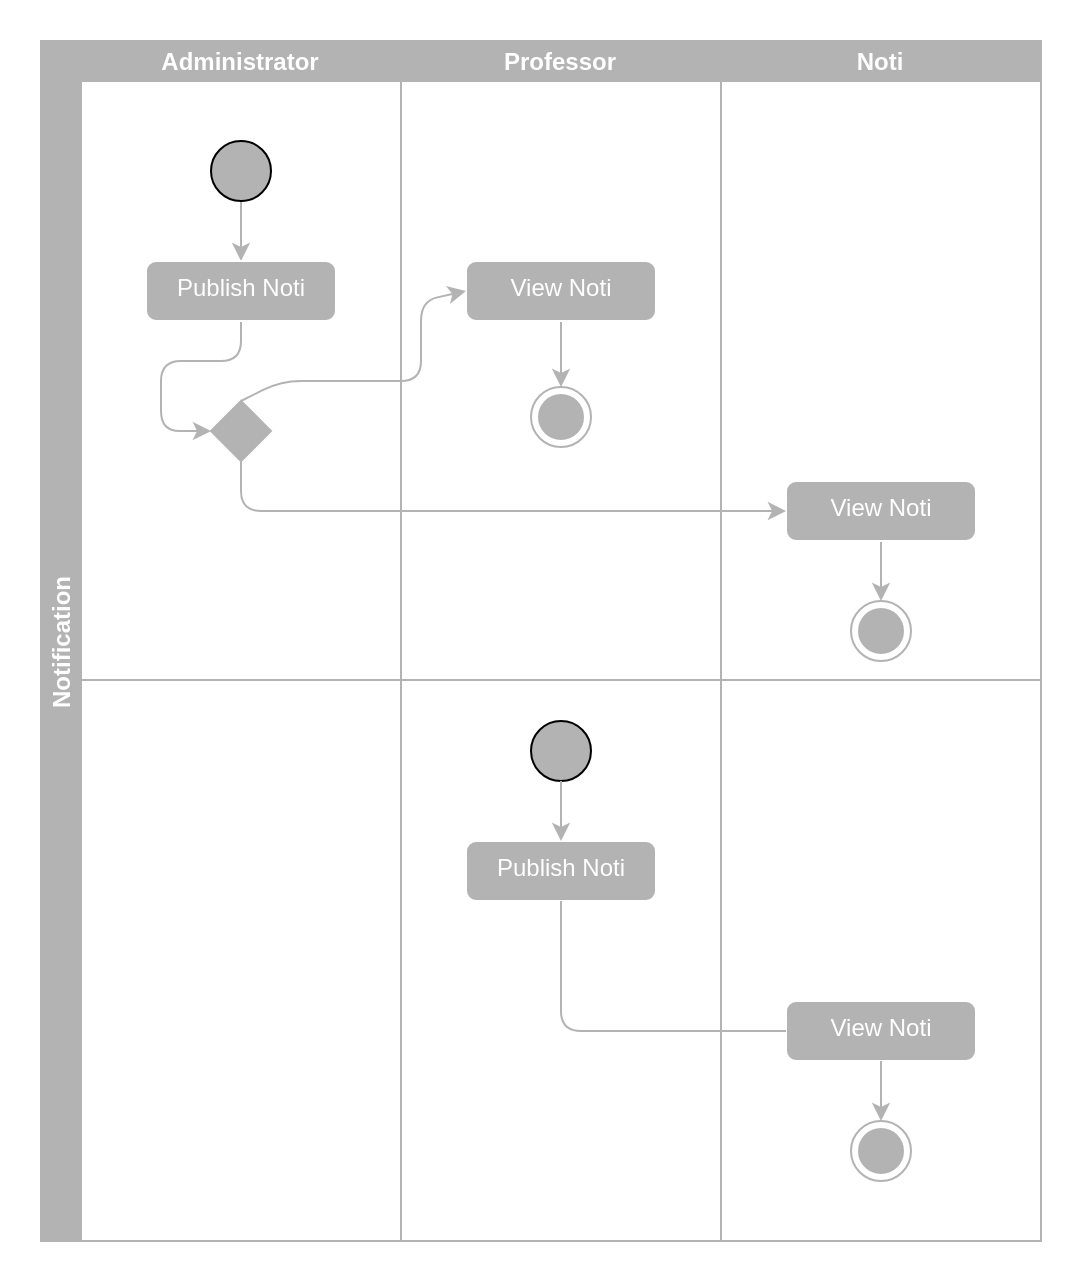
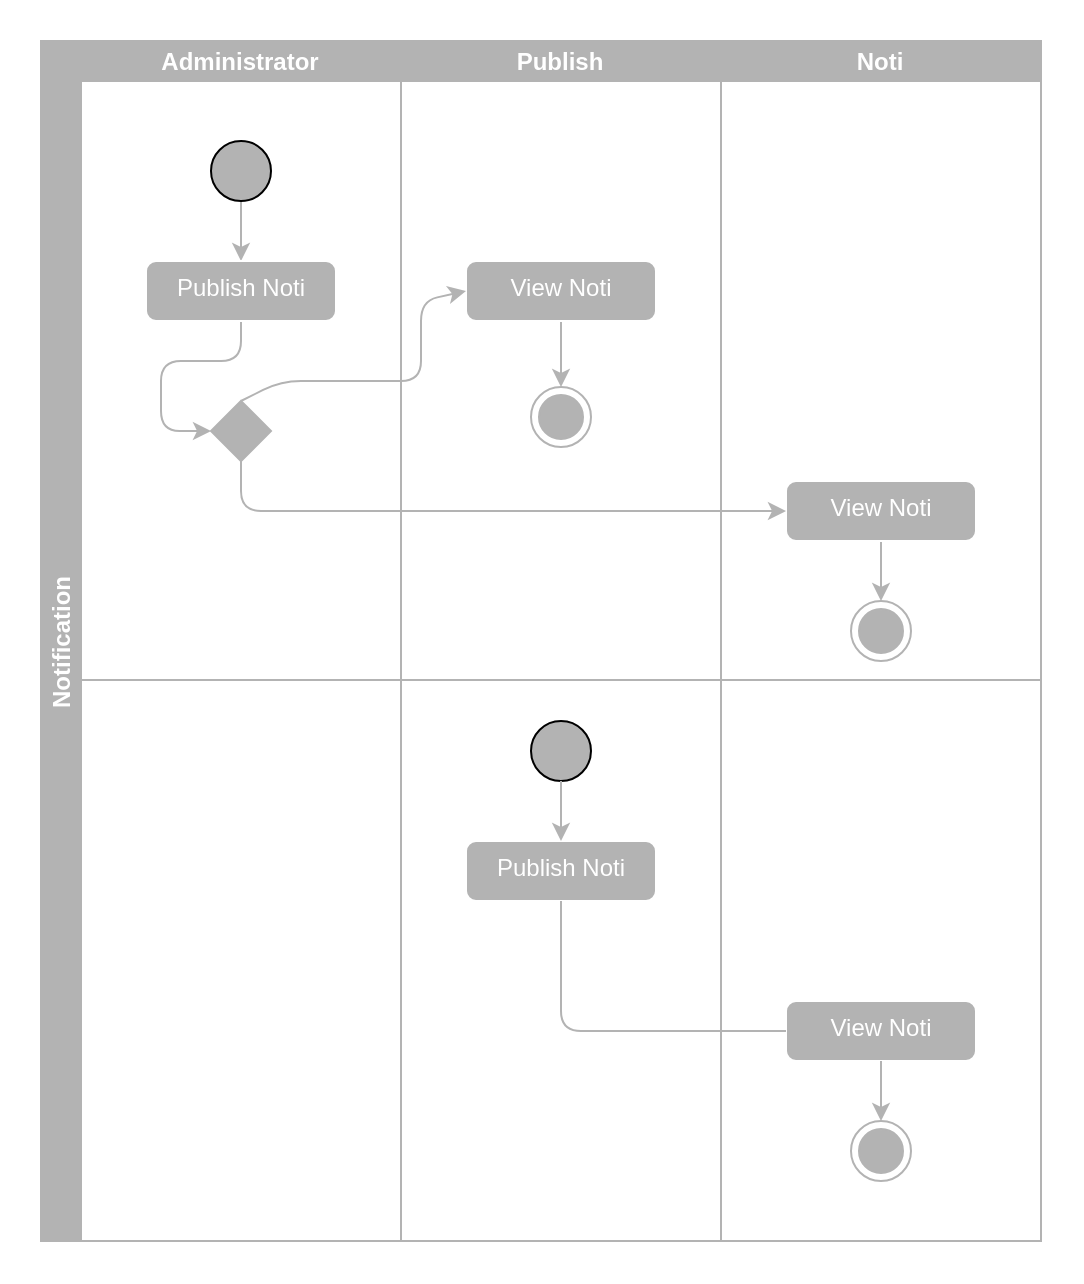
(560, 62) -> (560, 62)
